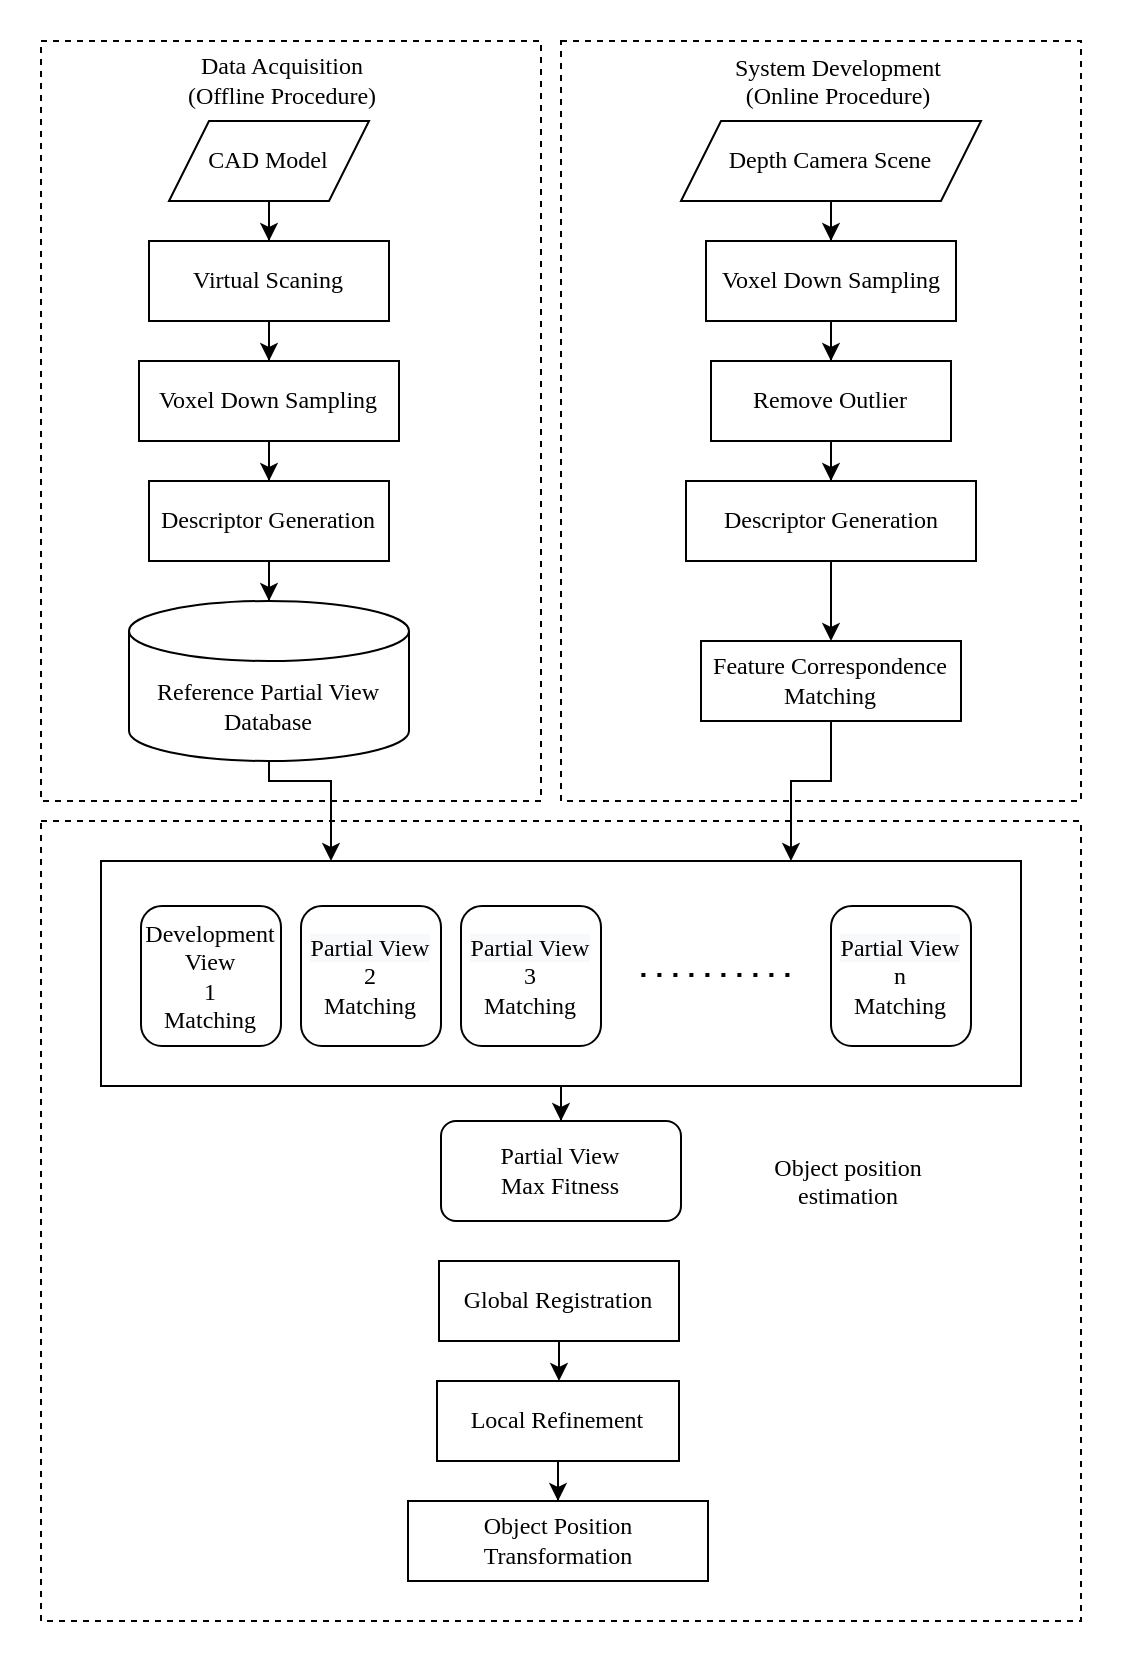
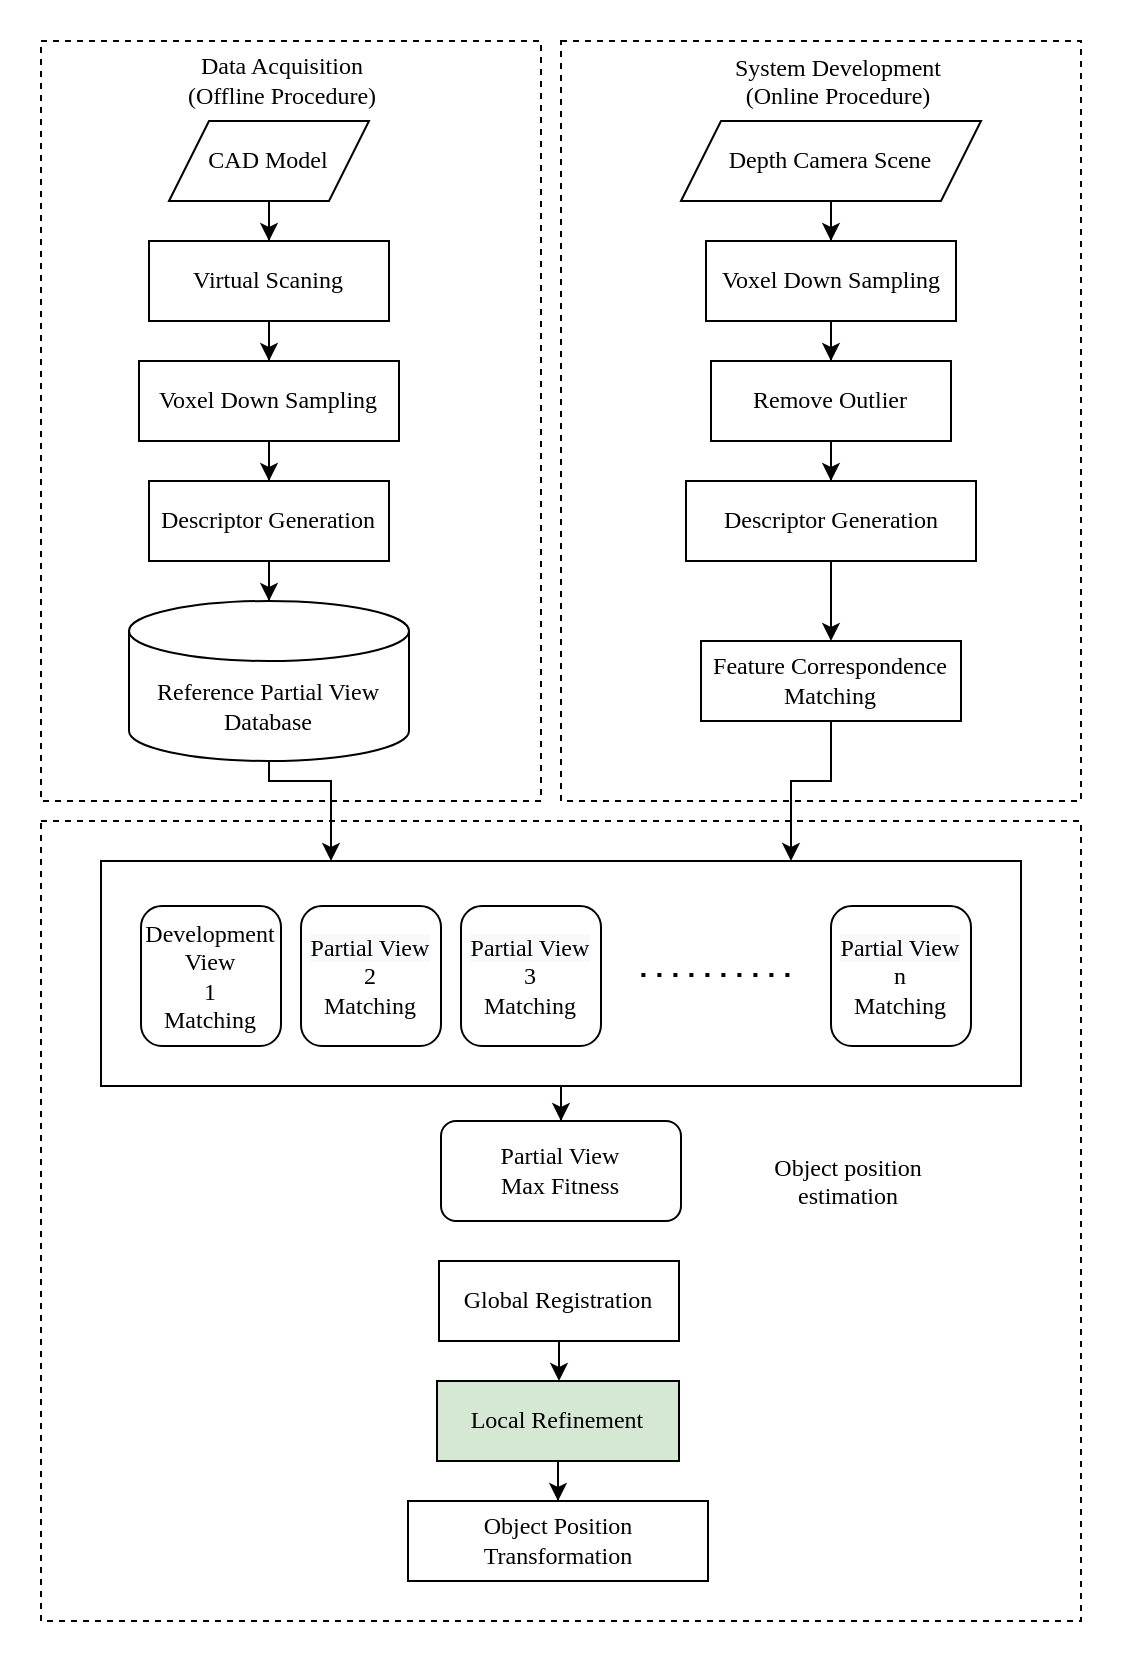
(558, 1421) -> (558, 1421)
